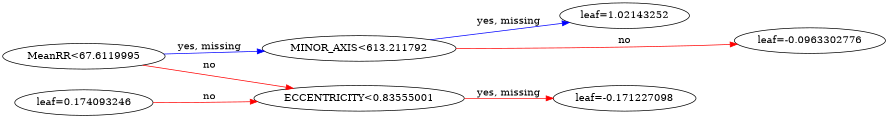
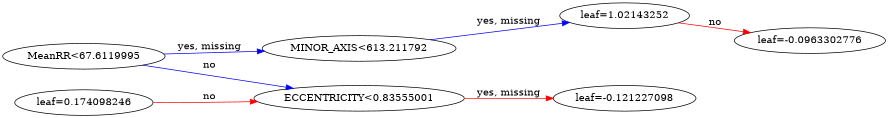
(593, 48) -> (711, 27)
(214, 76) -> (214, 76)
(625, 98) -> (625, 98)
(84, 103) -> (84, 103)
